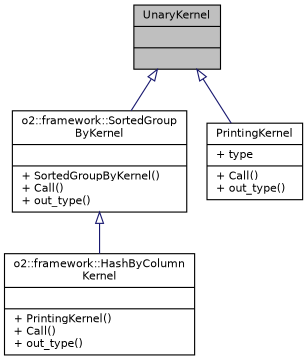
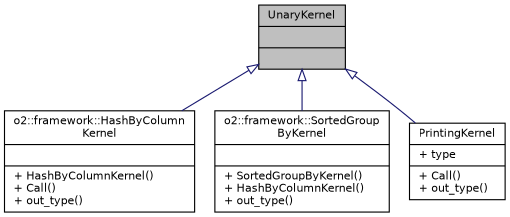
(43, 188) -> (294, 188)
(100, 239) -> (215, 91)
(63, 319) -> (84, 176)
